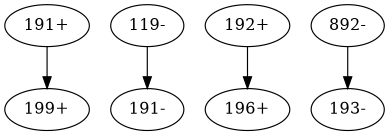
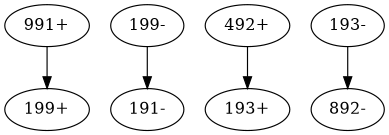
(47, 26) -> (47, 26)
(147, 26) -> (147, 26)
(248, 26) -> (248, 26)
(348, 62) -> (348, 62)
(248, 110) -> (248, 110)
